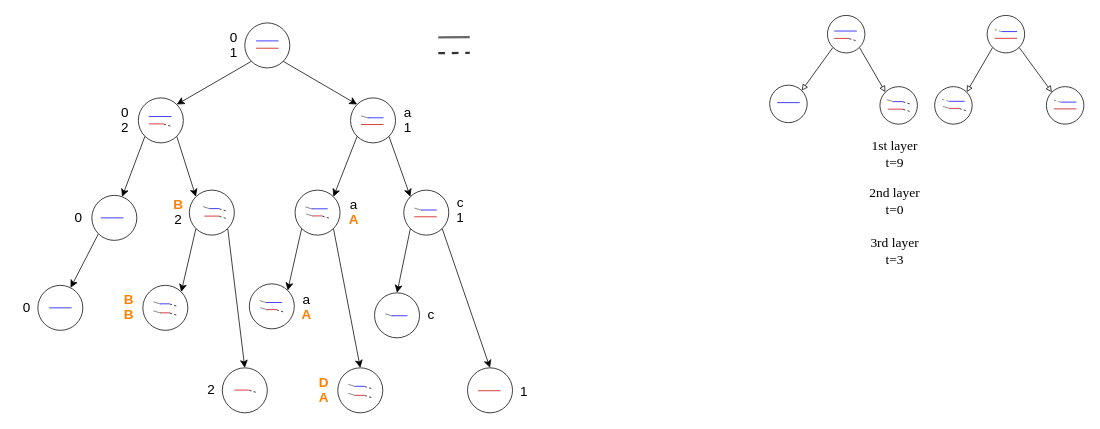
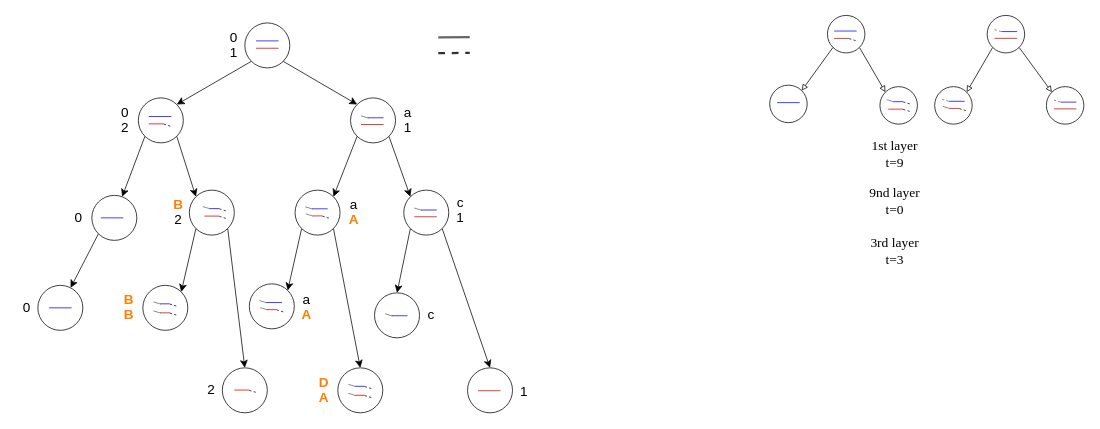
(895, 201) -> (895, 201)
